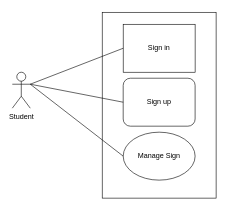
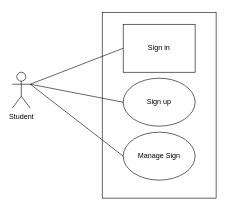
(159, 102) -> (159, 102)
